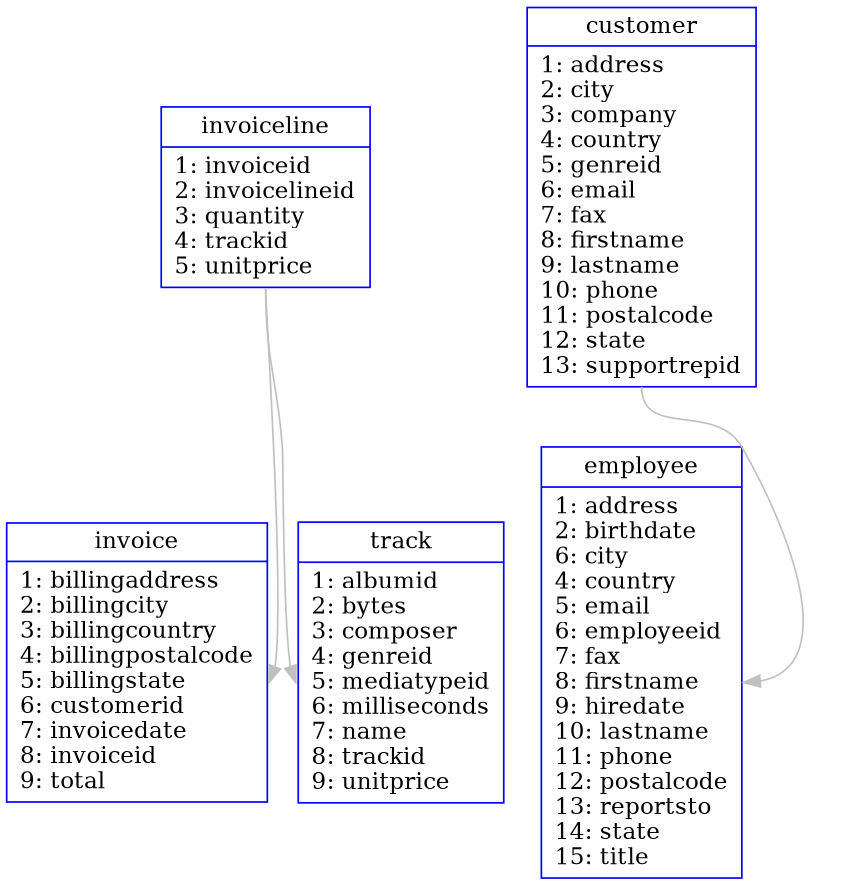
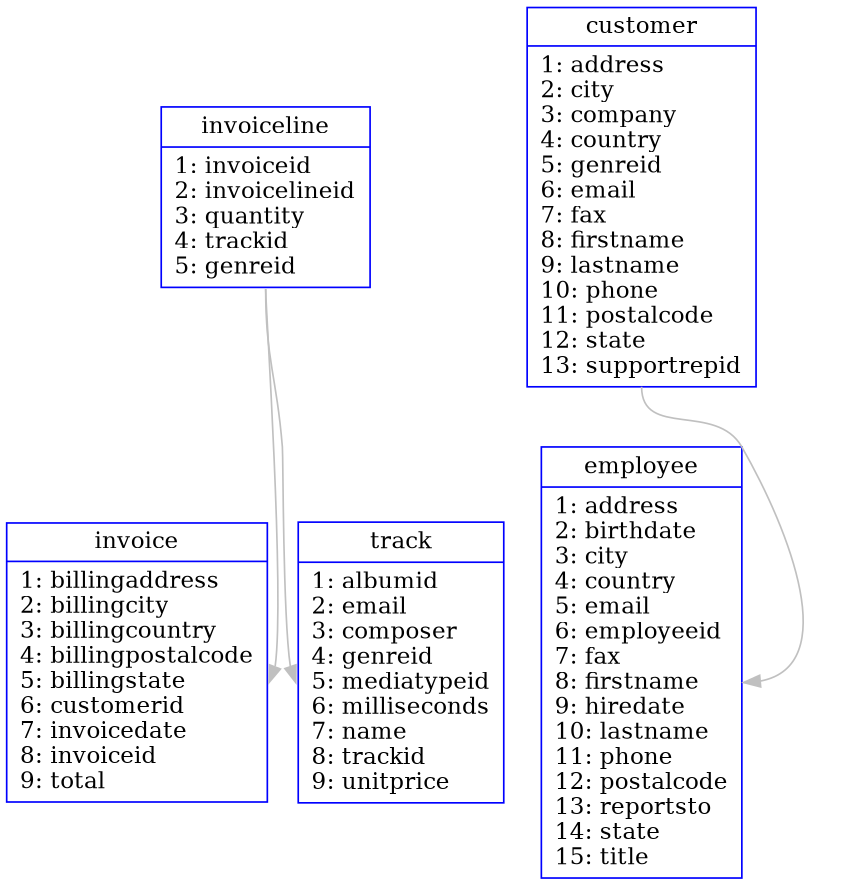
(244, 266) -> (236, 266)
(592, 556) -> (592, 556)
(360, 607) -> (360, 607)
